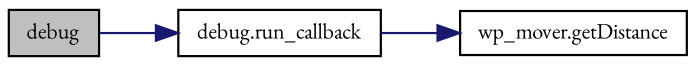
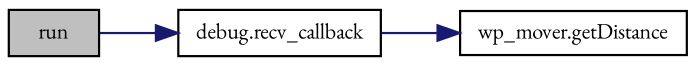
(54, 33) -> (54, 33)
(280, 33) -> (280, 33)
